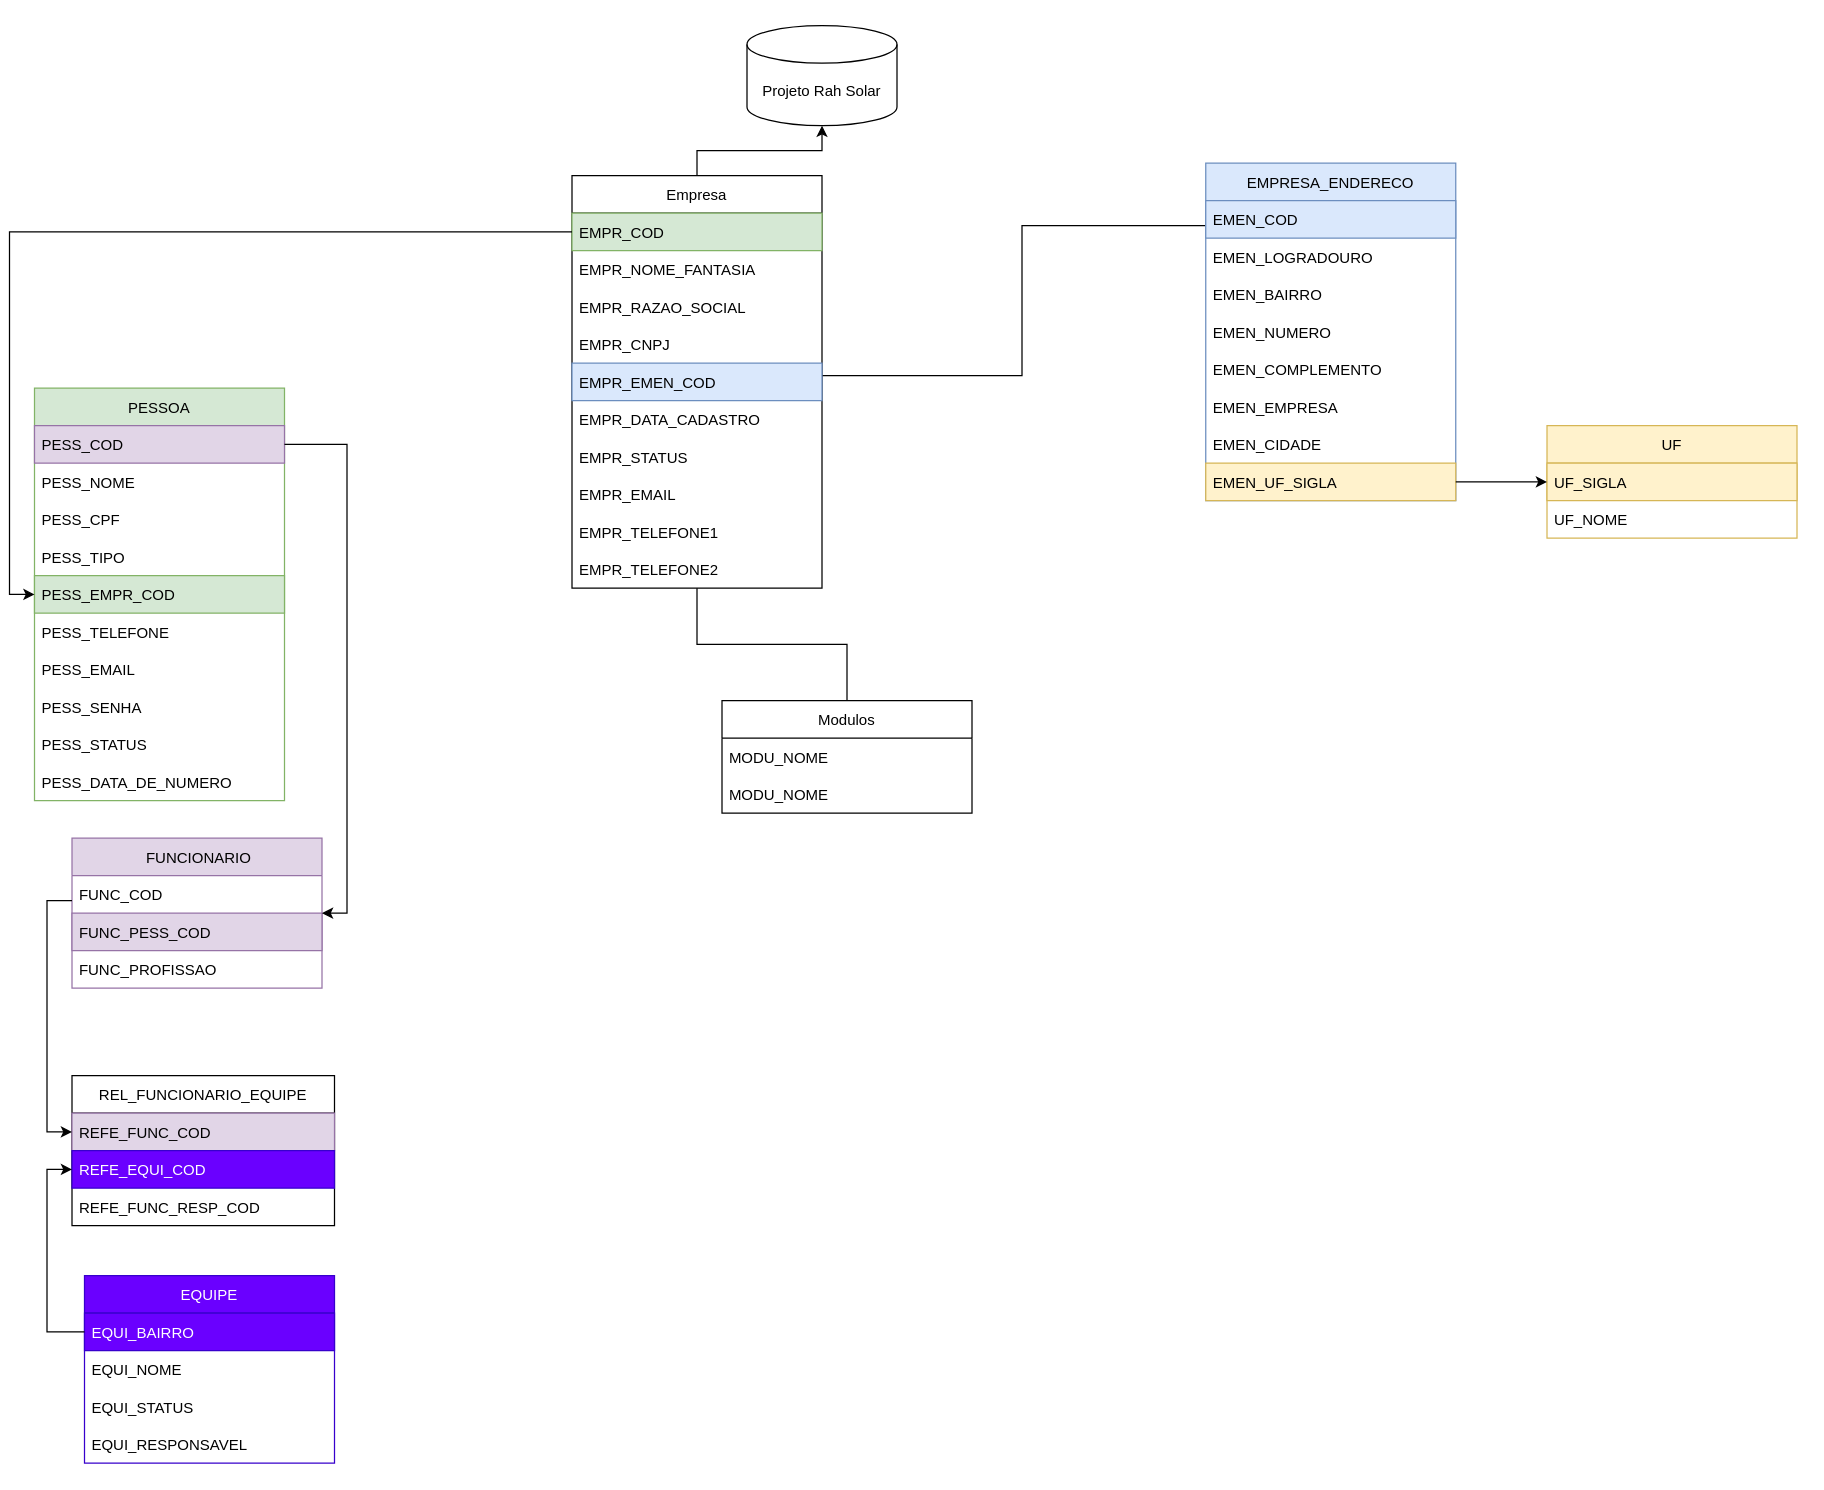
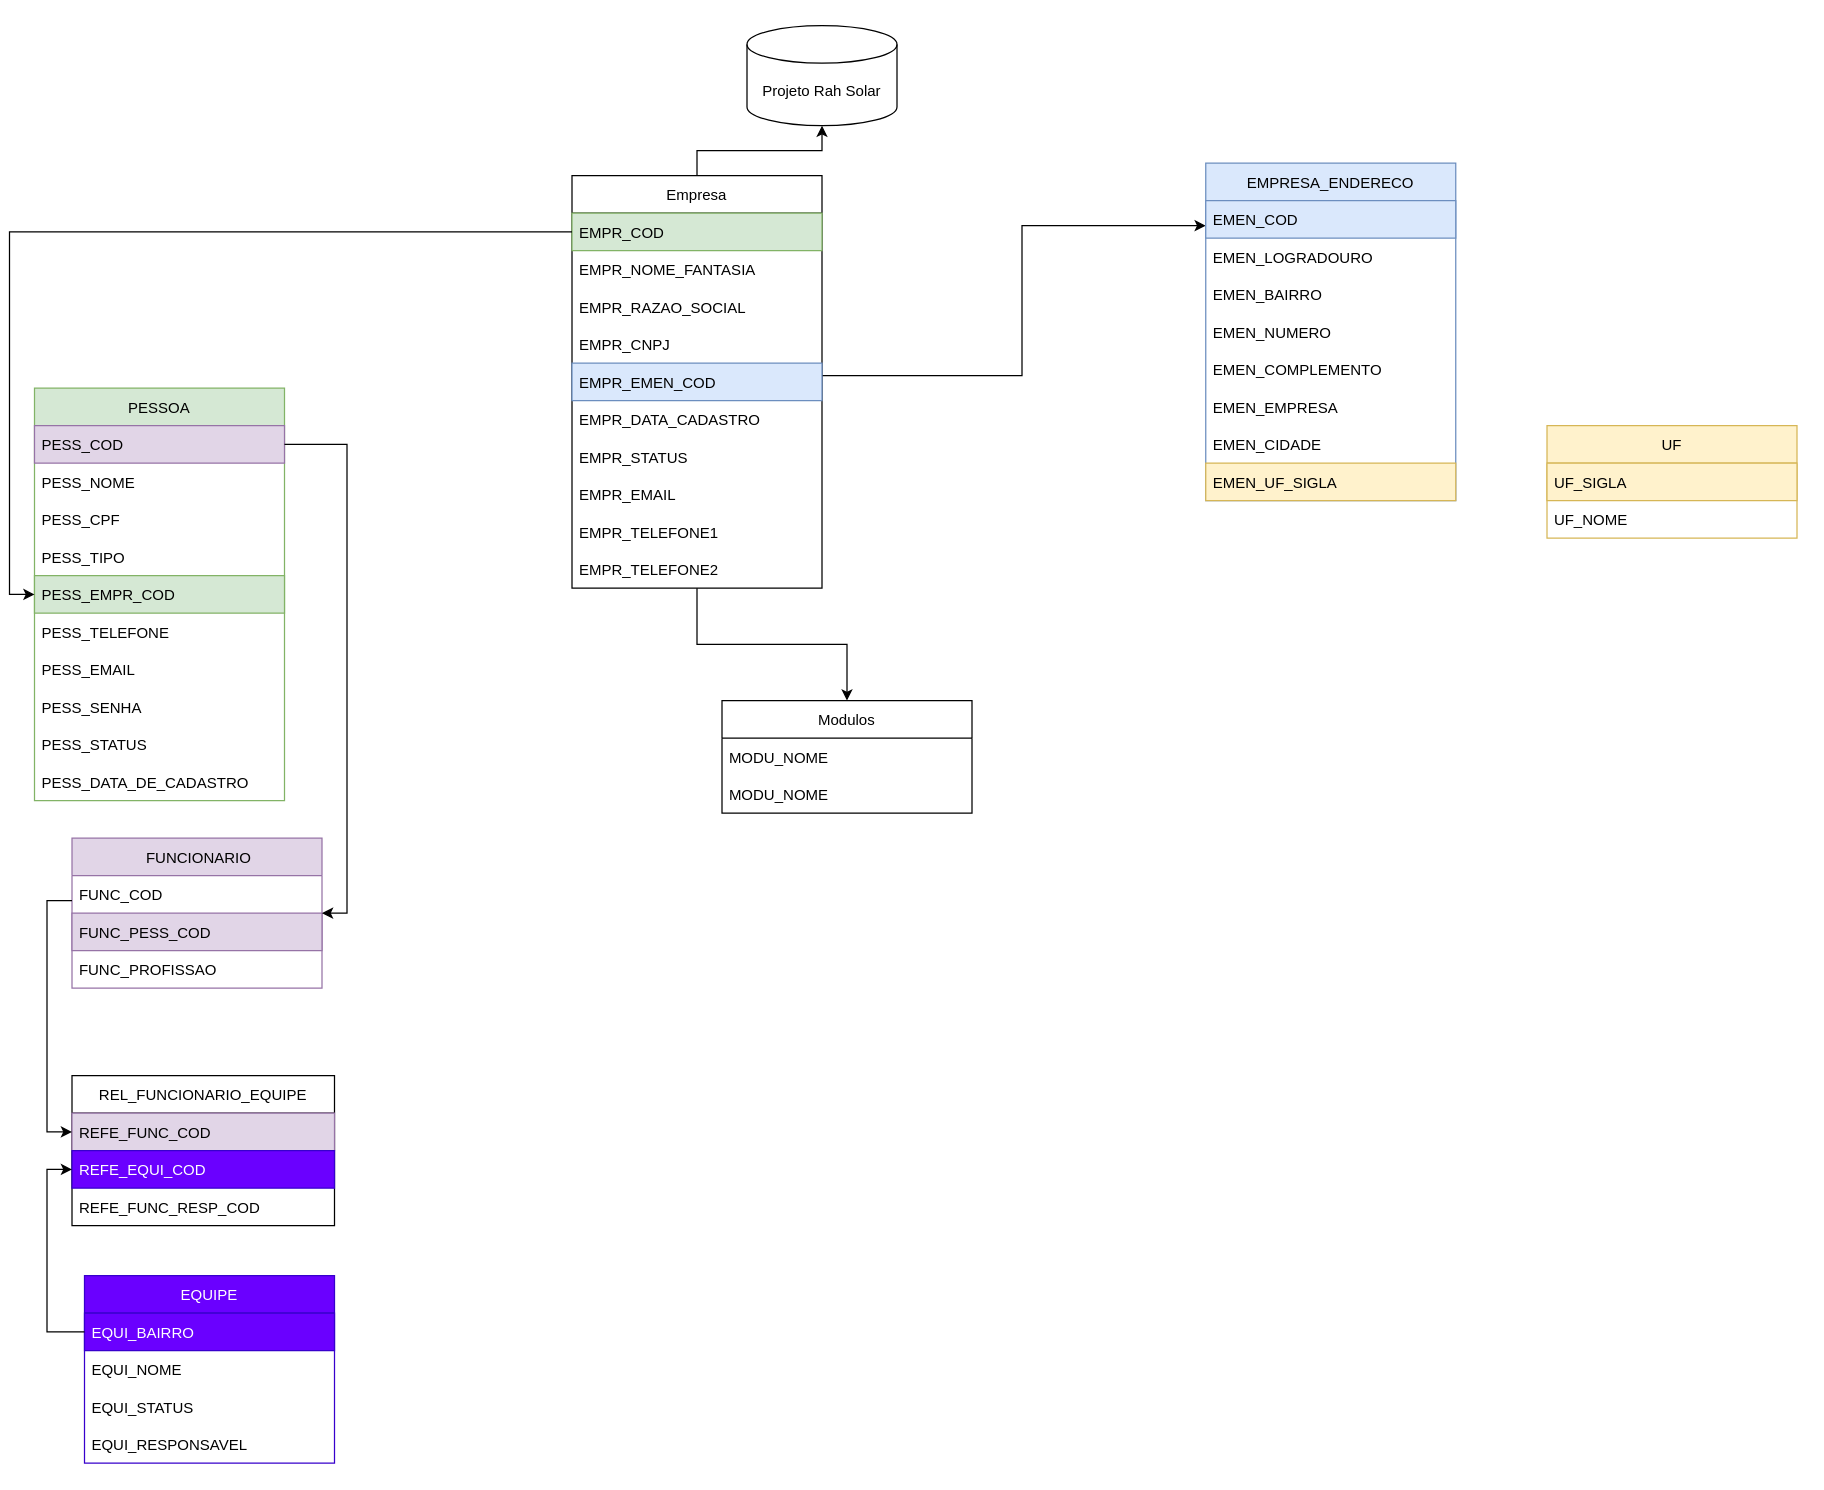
(1198, 226) -> (1196, 226)
(1498, 482) -> none
(847, 694) -> (847, 691)
(121, 783) -> (129, 783)
